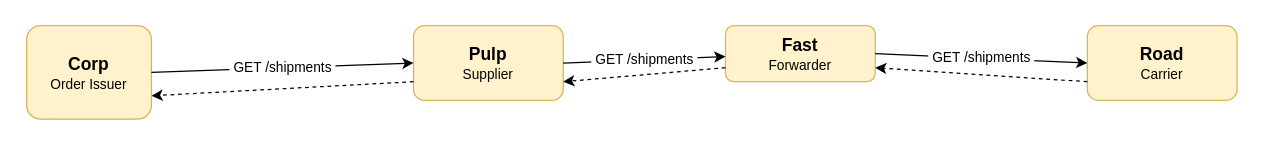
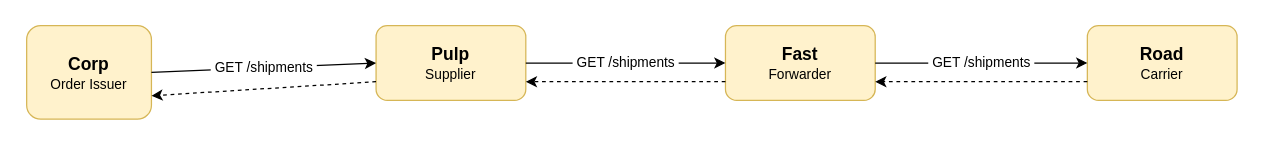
(801, 54) -> (801, 63)
(488, 63) -> (451, 63)
